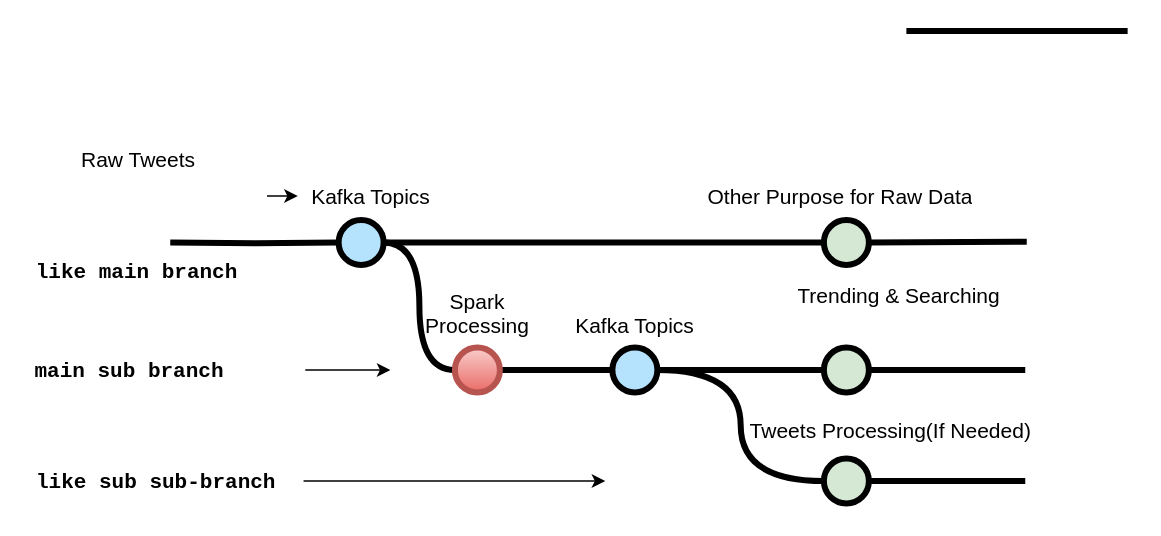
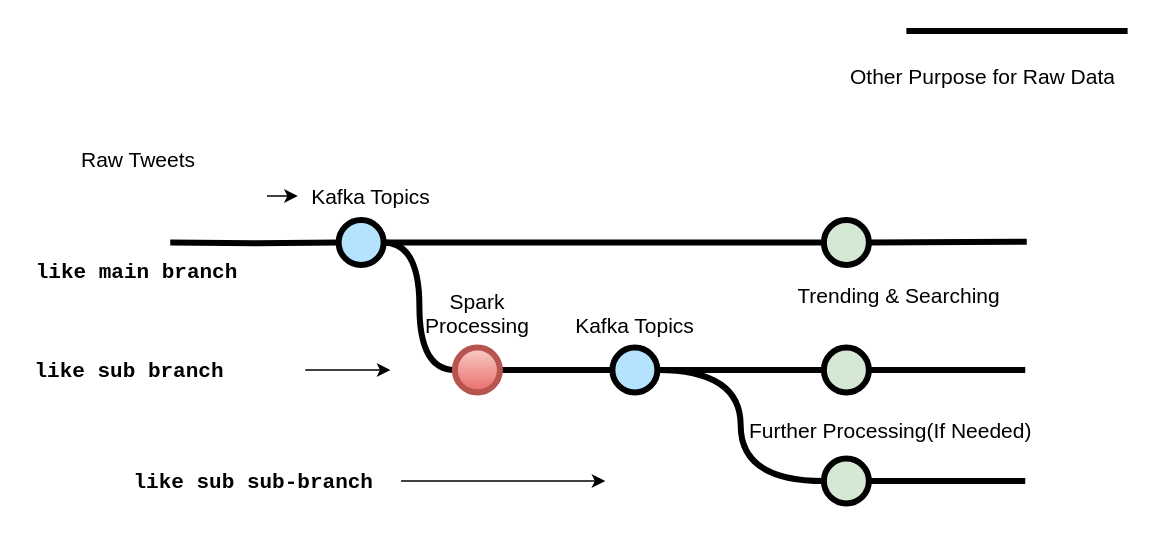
(841, 196) -> (984, 76)
(115, 370) -> (113, 370)
(891, 430) -> (891, 430)
(169, 481) -> (266, 481)
